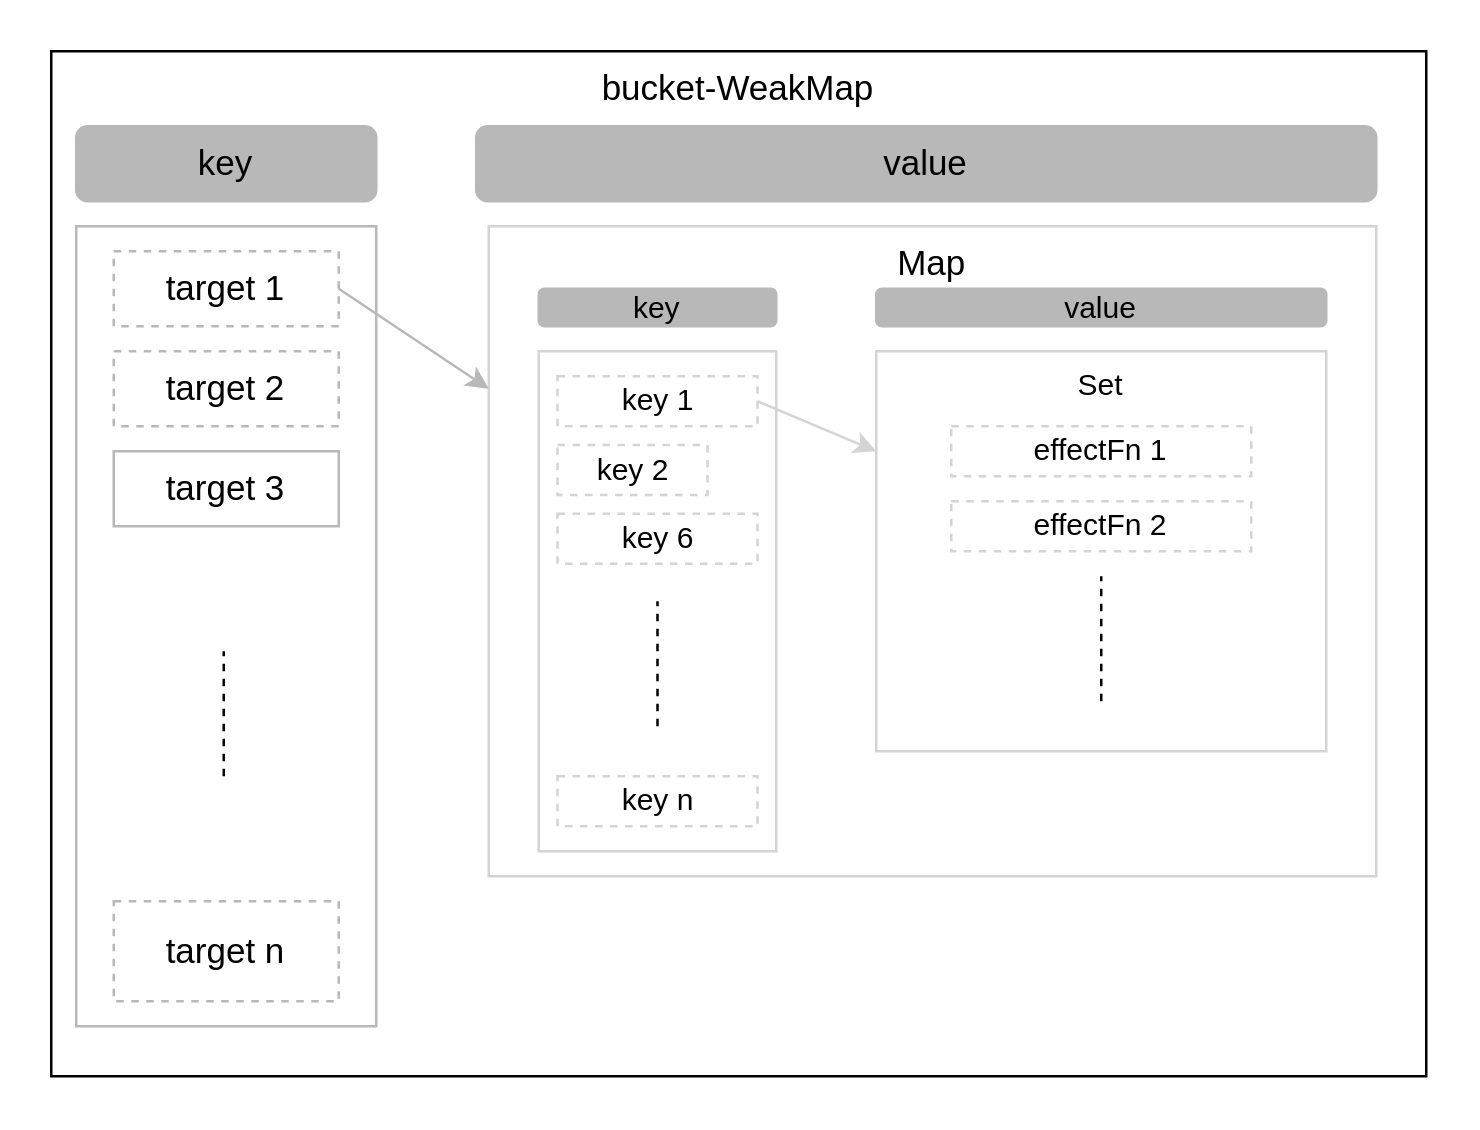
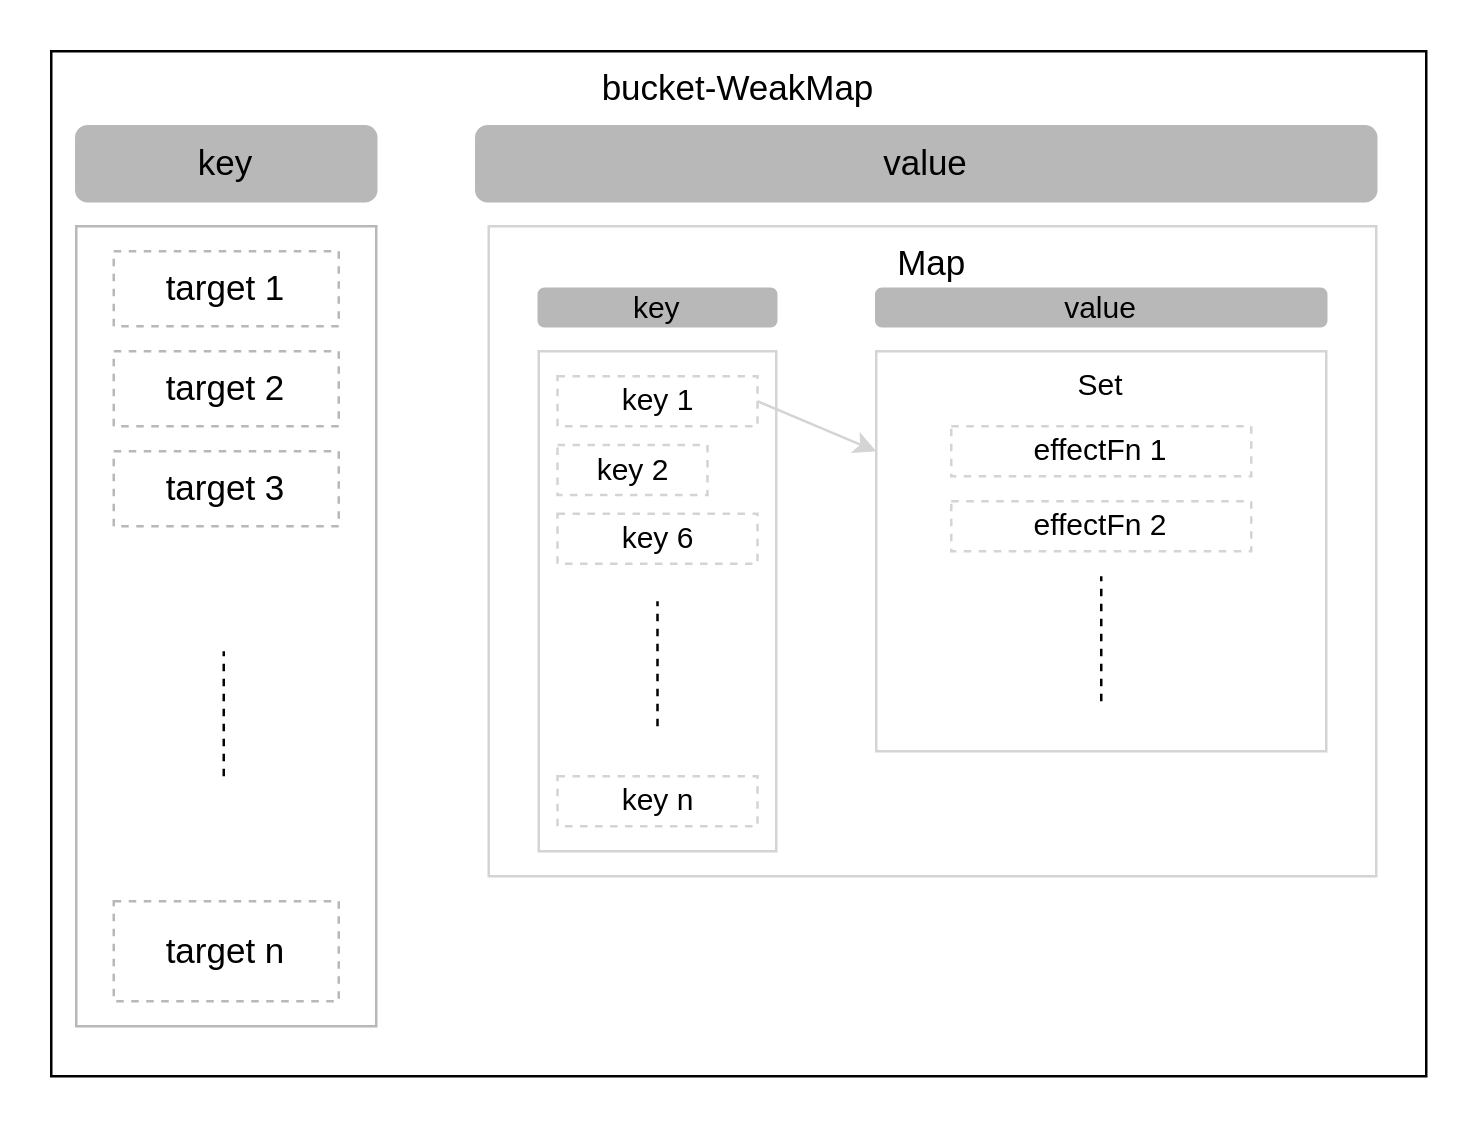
(407, 334) -> none
(226, 489) -> (226, 489)
